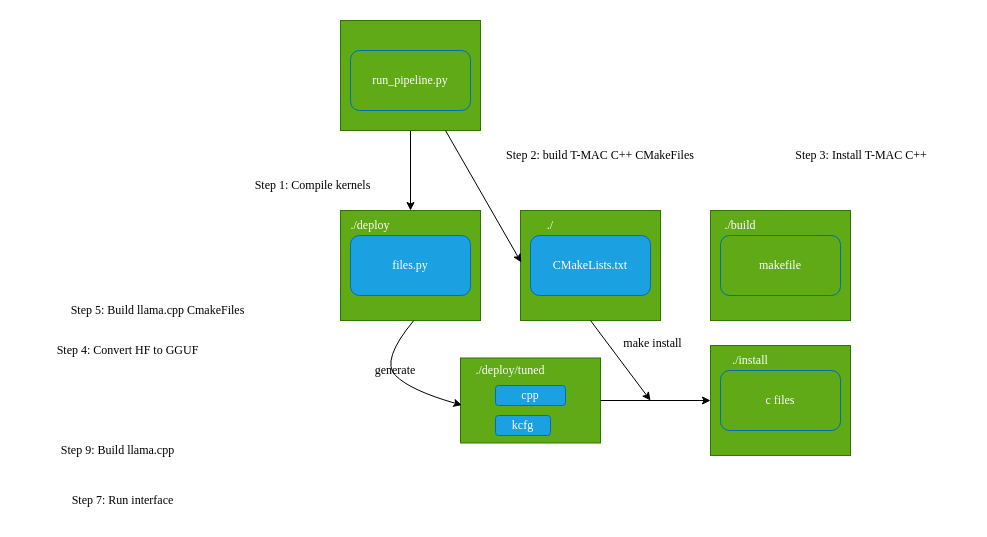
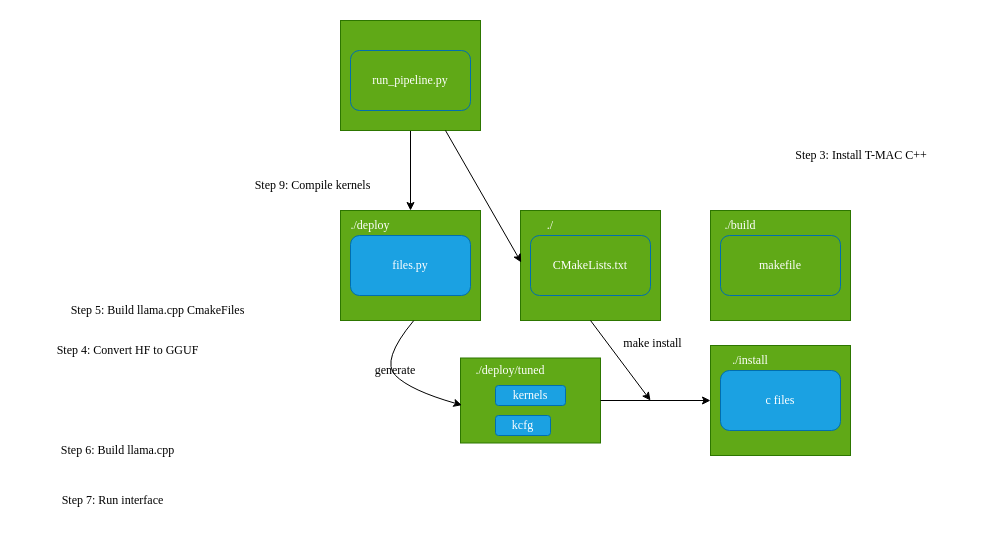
(601, 156) -> none
(313, 186) -> (313, 186)
(591, 266) -> (591, 266)
(531, 396) -> (531, 396)
(781, 401) -> (781, 401)
(118, 451) -> (118, 451)
(123, 501) -> (113, 501)
